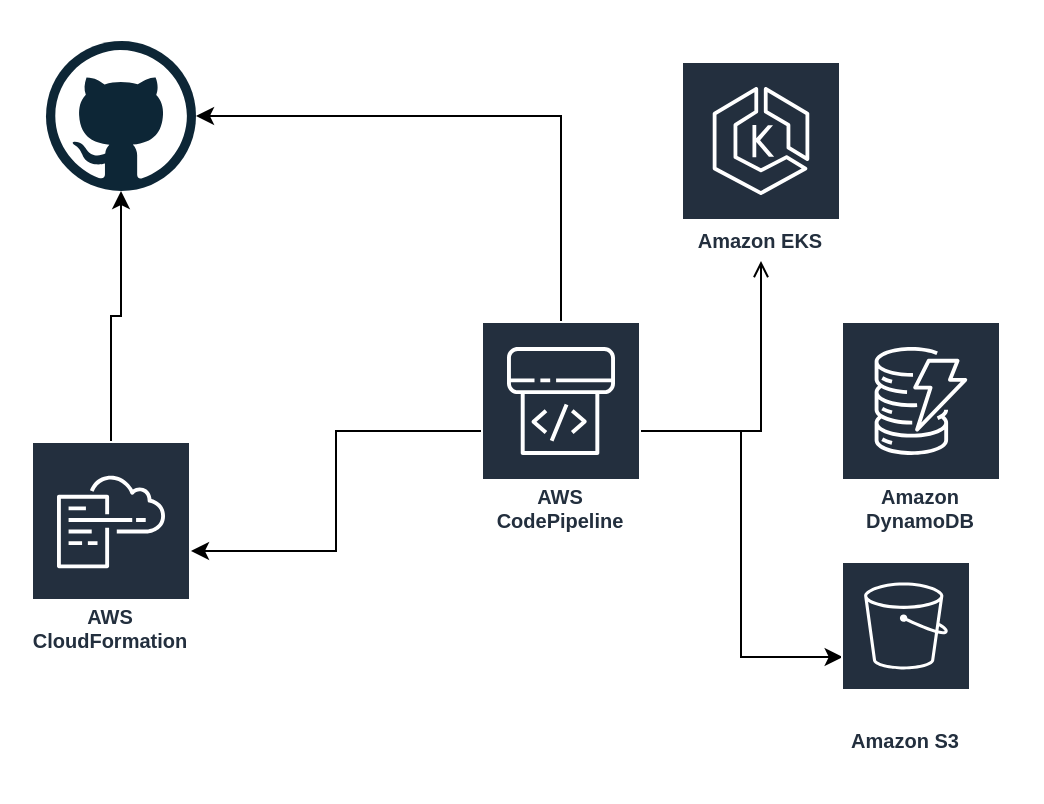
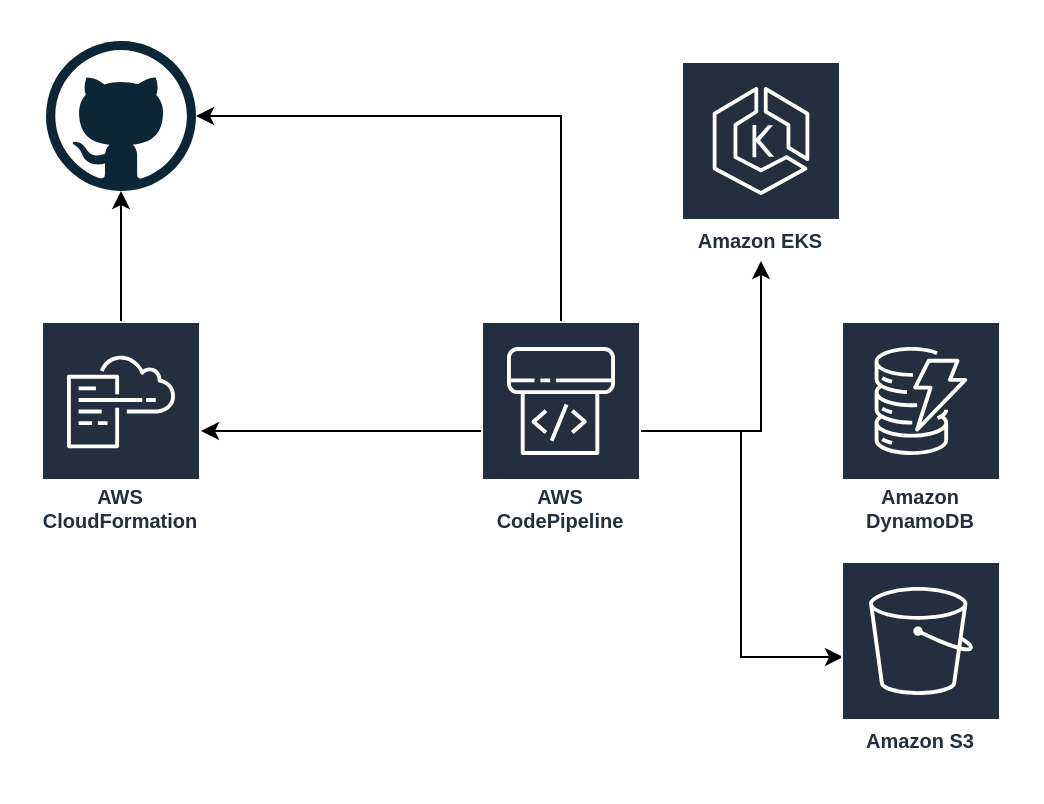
(761, 273) -> (761, 276)
(111, 551) -> (121, 431)
(906, 661) -> (921, 661)
